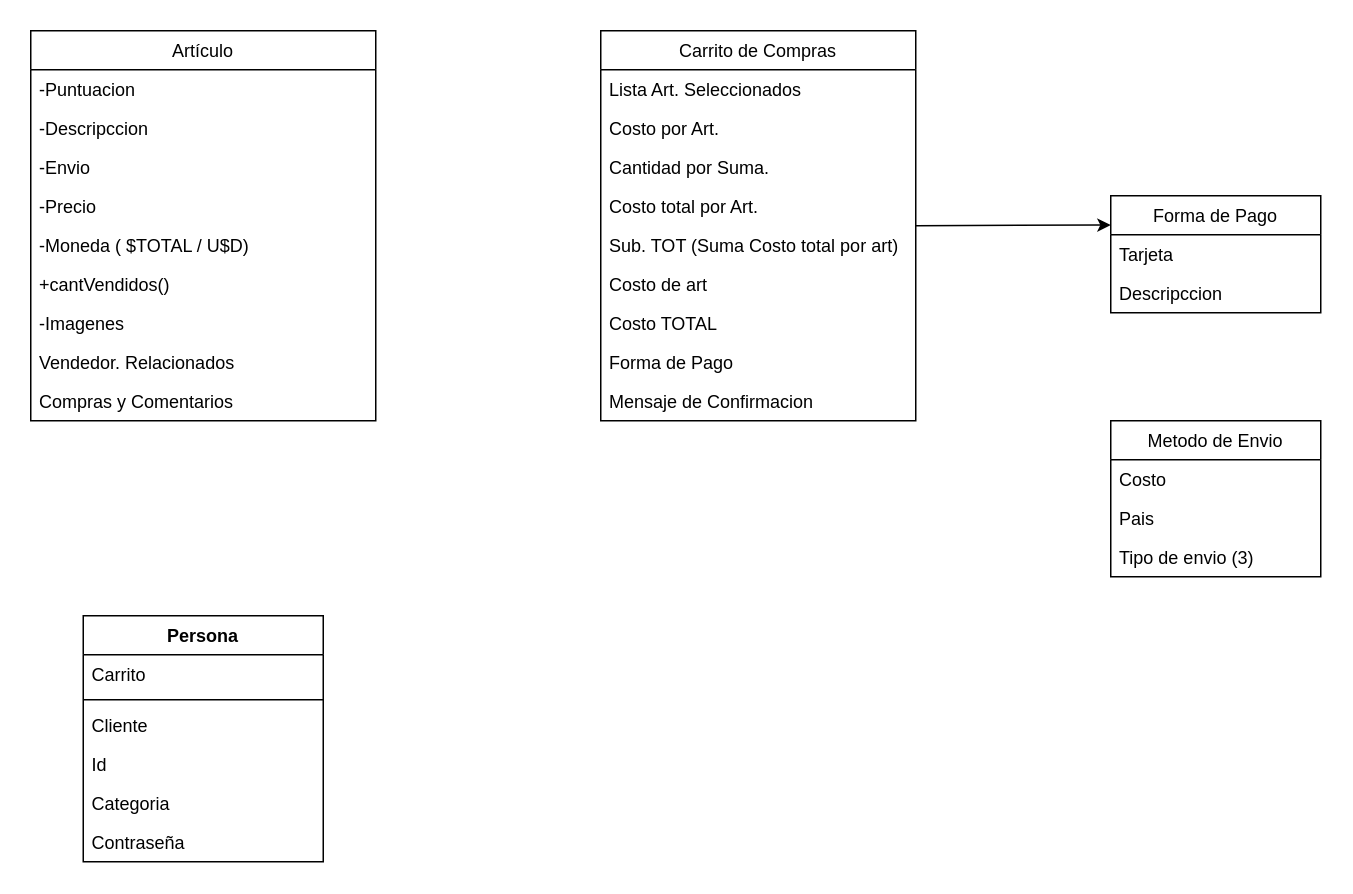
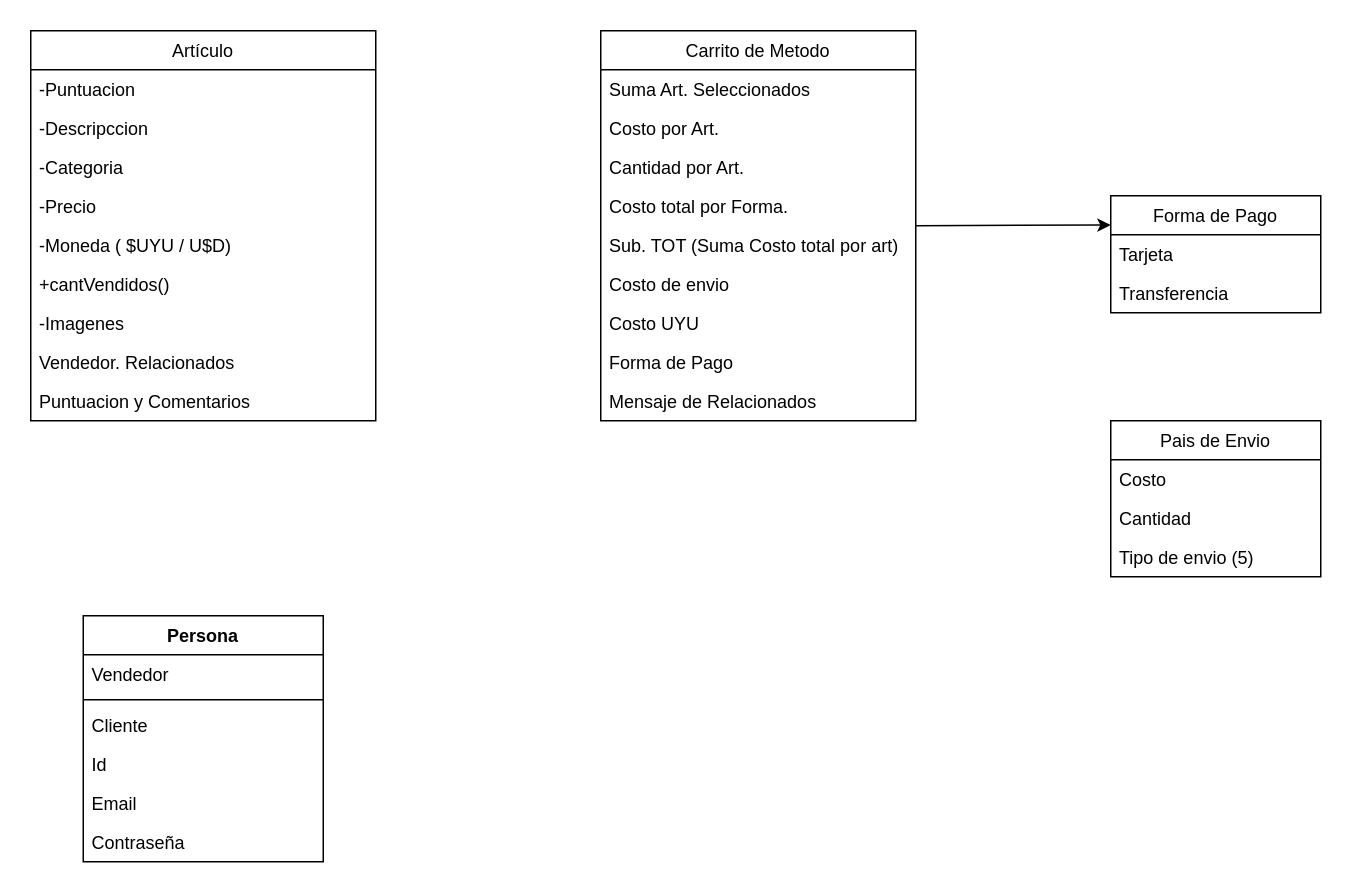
(758, 51) -> (758, 51)
(716, 90) -> (713, 90)
(67, 168) -> (87, 168)
(690, 168) -> (685, 168)
(698, 207) -> (708, 207)
(146, 246) -> (135, 246)
(665, 285) -> (673, 285)
(1175, 294) -> (1182, 294)
(662, 324) -> (652, 324)
(138, 402) -> (151, 402)
(716, 402) -> (716, 402)
(1215, 441) -> (1215, 441)
(1137, 519) -> (1157, 519)
(1193, 558) -> (1193, 558)
(124, 675) -> (132, 675)
(135, 804) -> (112, 804)
